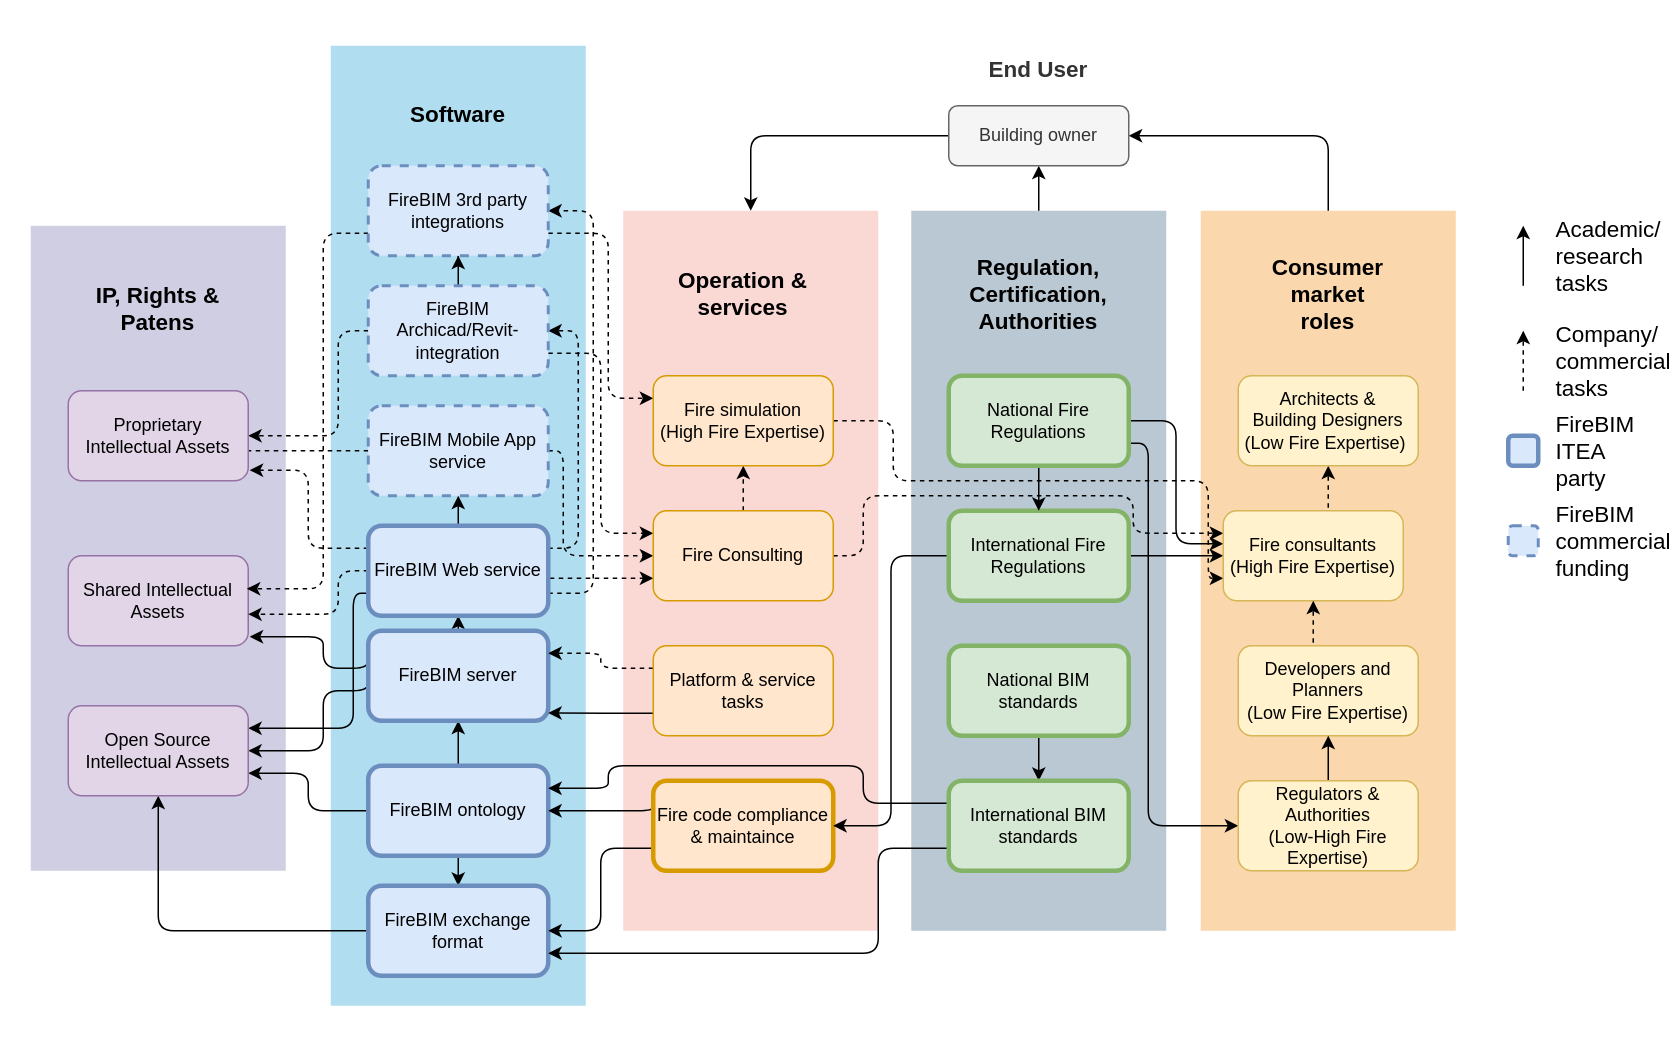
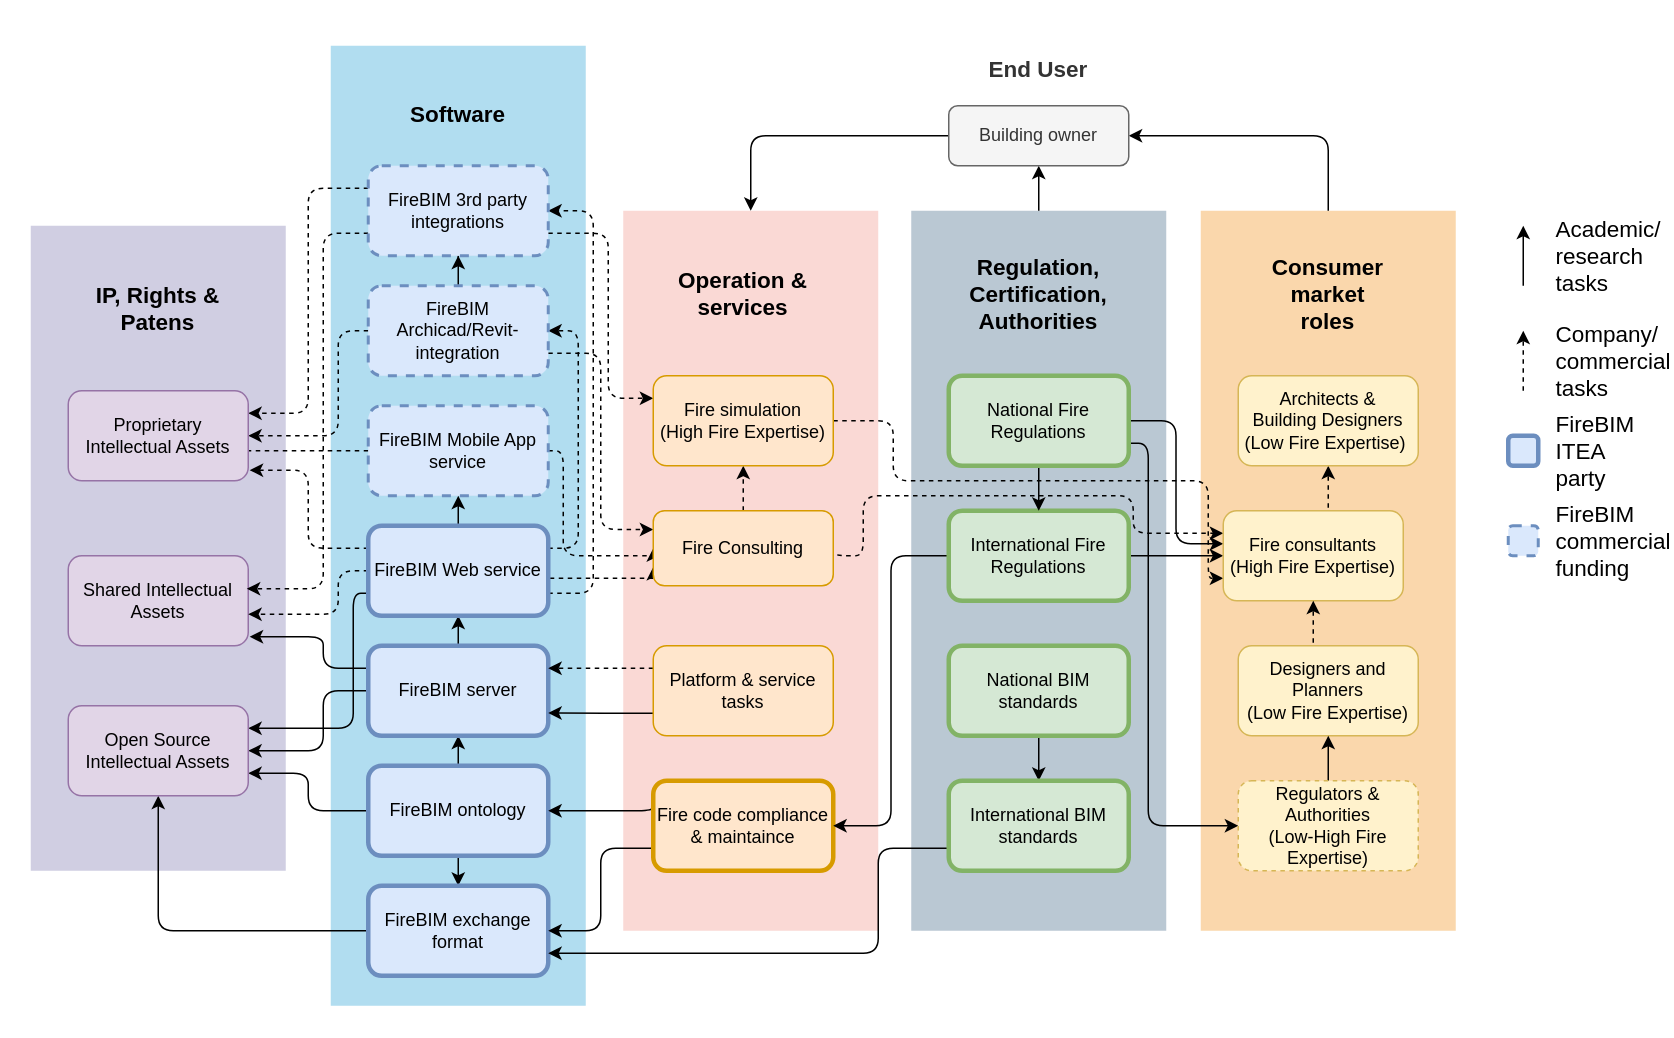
none -> (308, 295)
(743, 556) -> (743, 548)
(458, 676) -> (458, 691)
(1328, 691) -> (1328, 691)
(759, 766) -> none
(1328, 826) -> (1328, 826)
